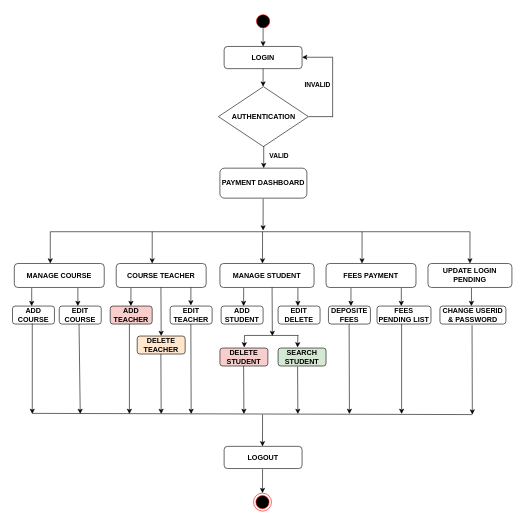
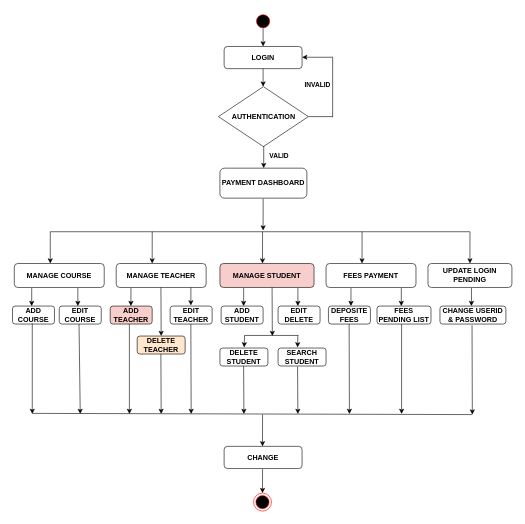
(161, 276) -> (161, 276)
(267, 276) -> (267, 276)
(244, 357) -> (244, 357)
(302, 357) -> (302, 357)
(263, 458) -> (263, 458)
